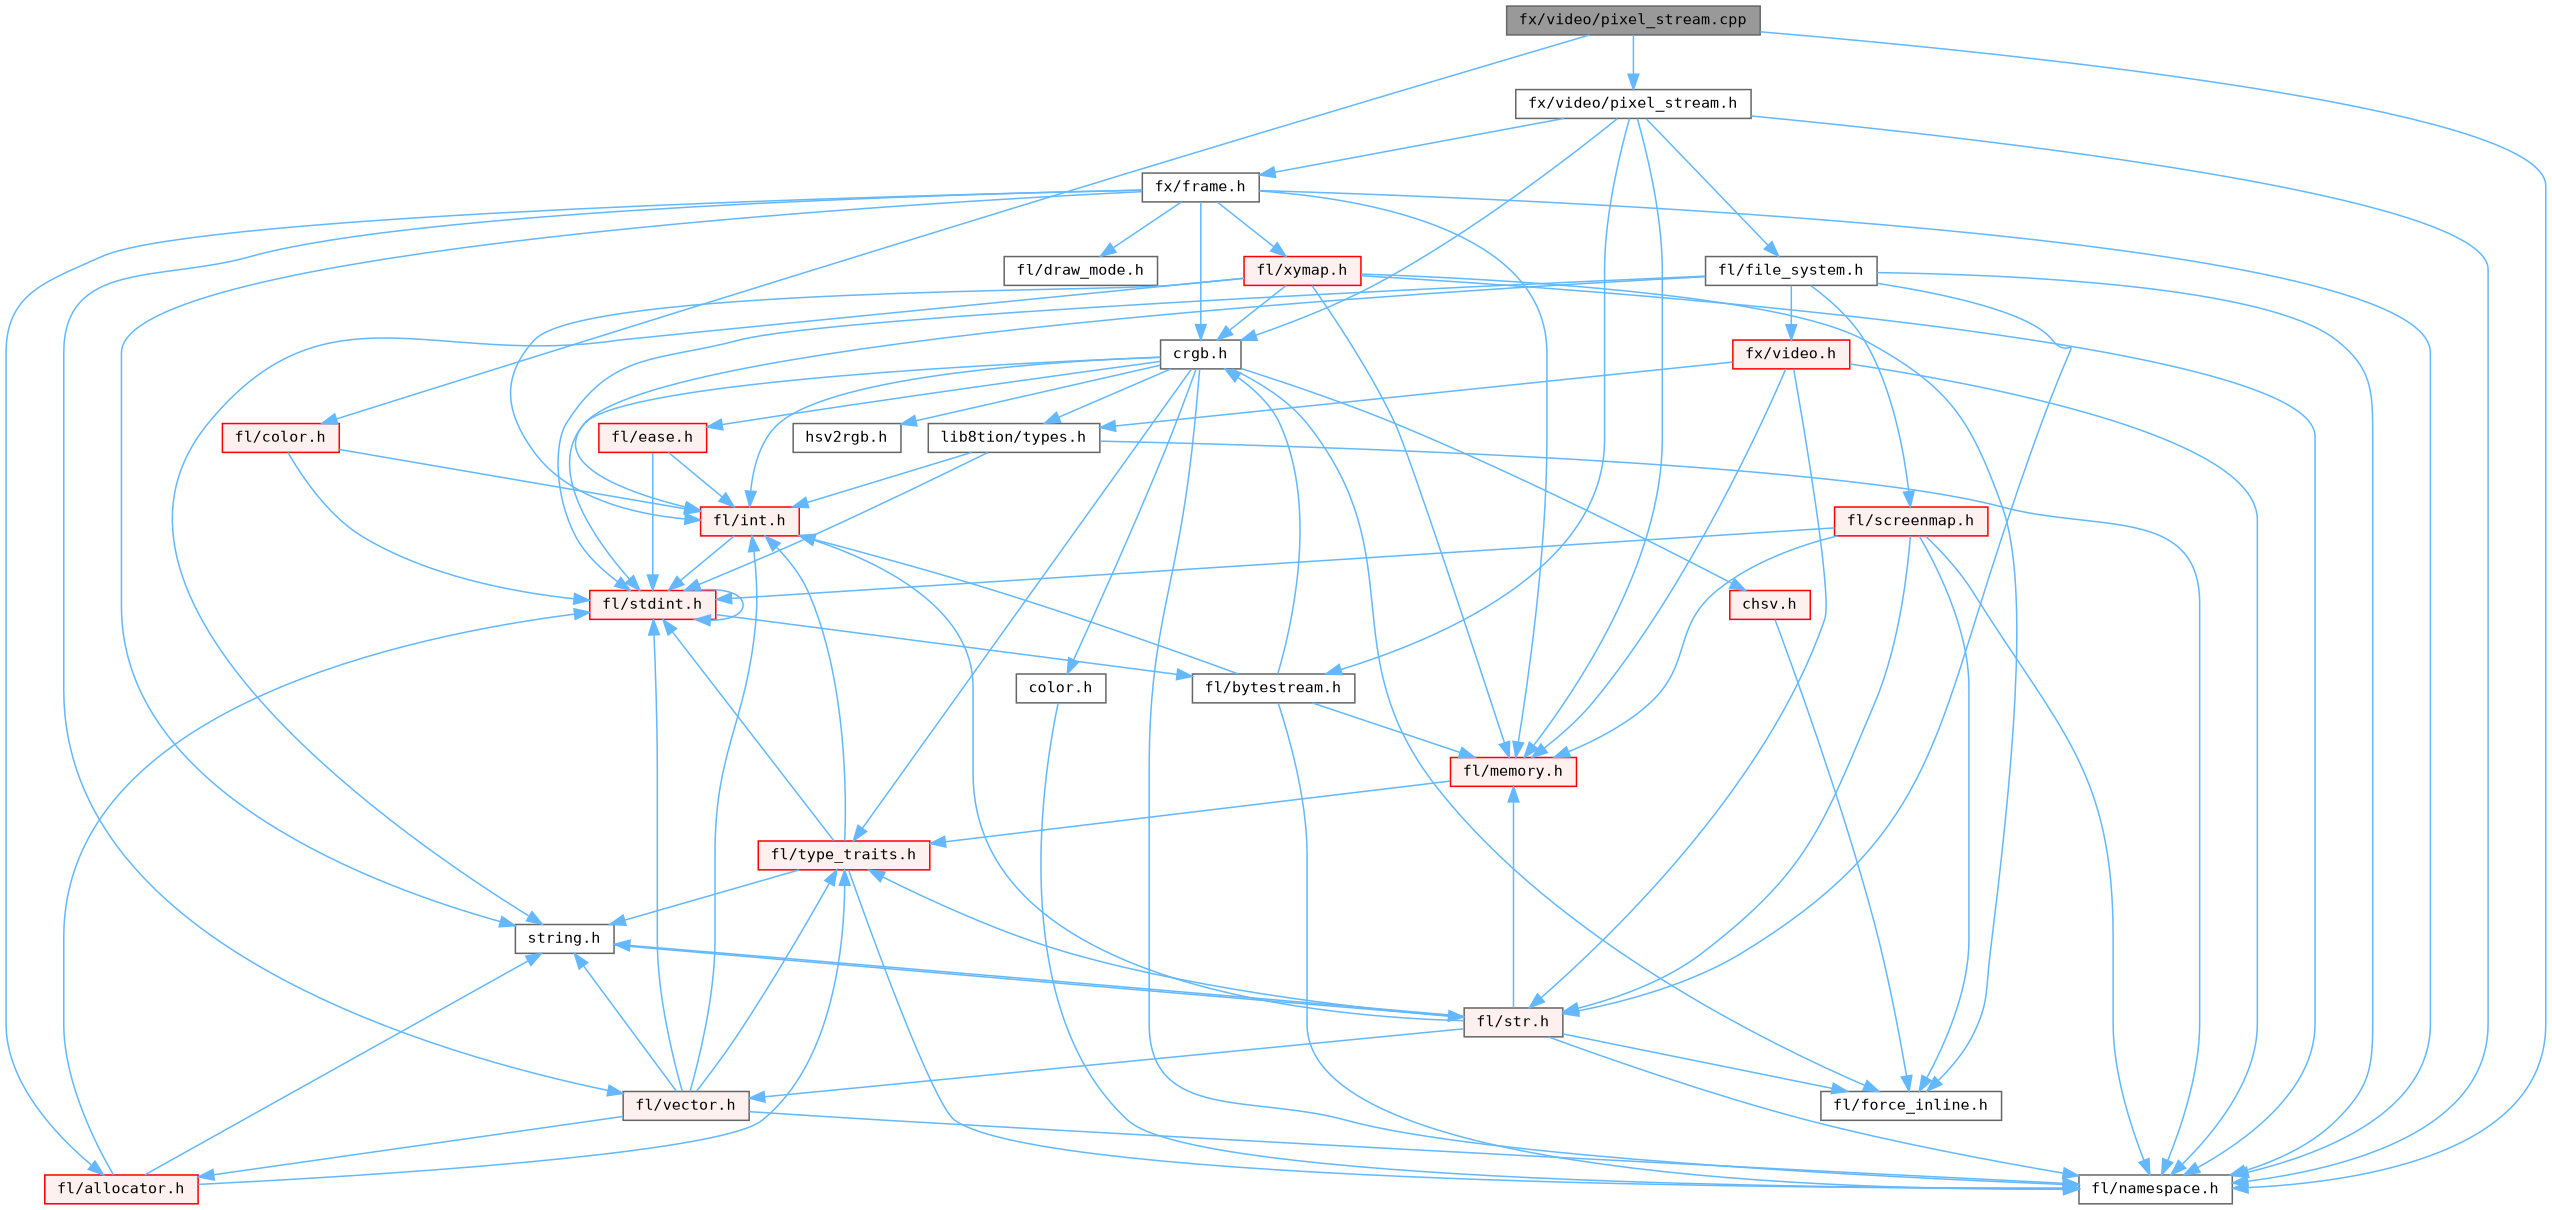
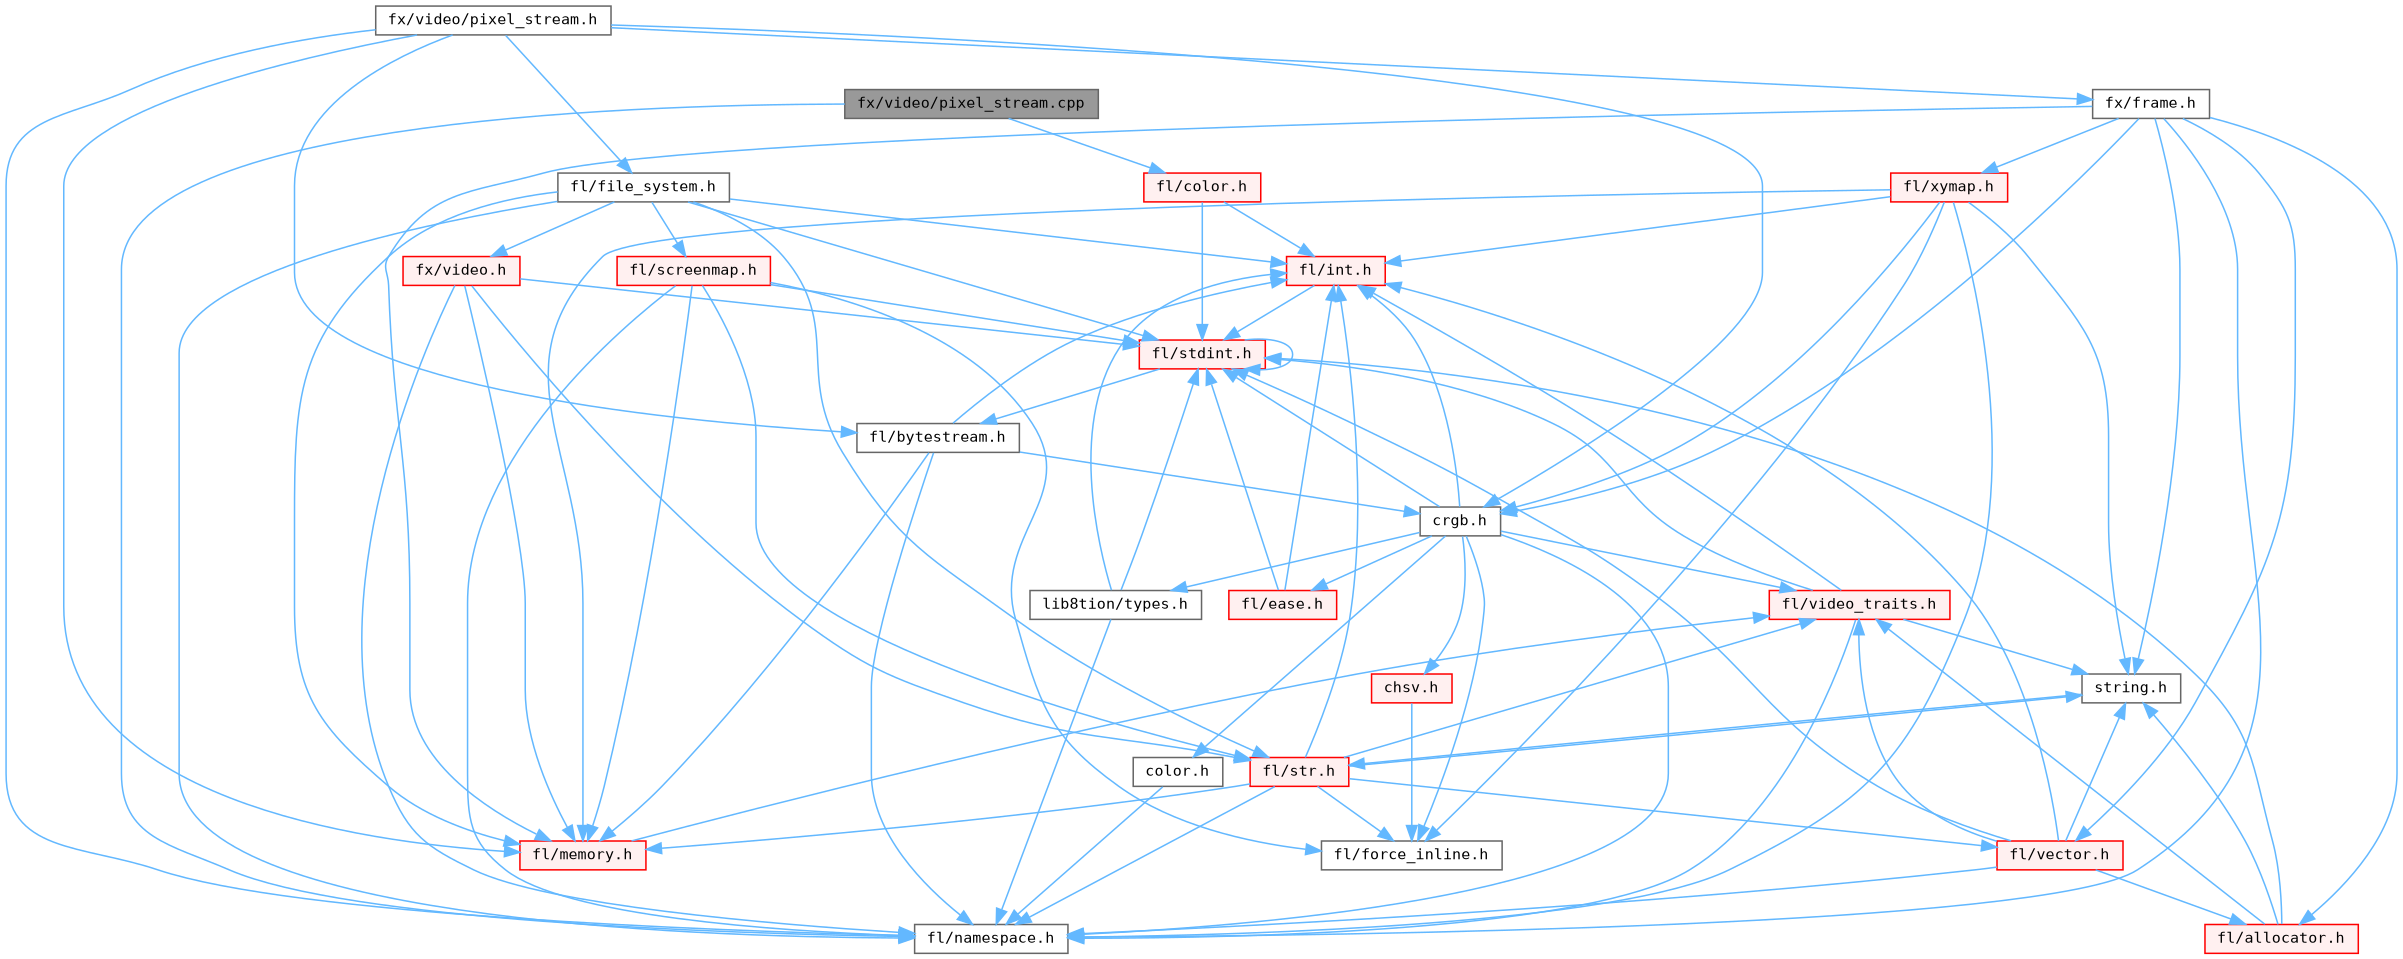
(1633, 55) -> none
(1081, 271) -> none
(1424, 394) -> (822, 312)
(847, 438) -> none
none -> (295, 496)
(844, 855) -> (1860, 605)
(1514, 1022) -> (1299, 772)
(686, 1106) -> (2060, 855)
